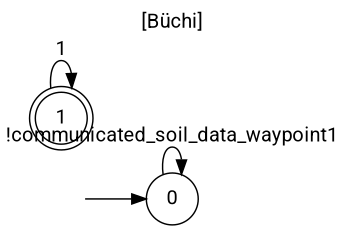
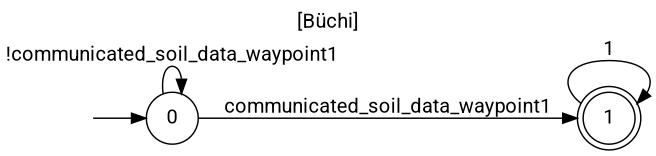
none -> (380, 118)
